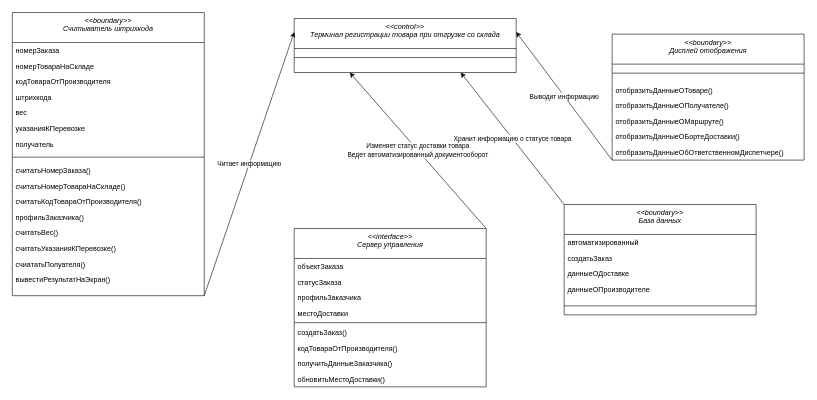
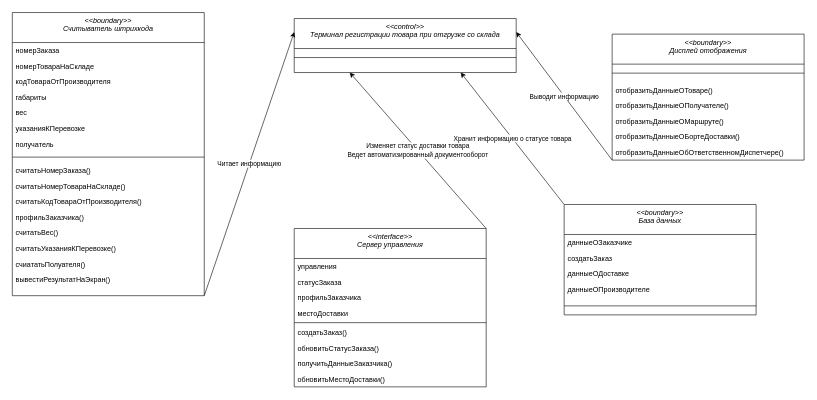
(34, 97) -> (32, 97)
(604, 242) -> (600, 242)
(322, 266) -> (318, 266)
(350, 348) -> (342, 348)
